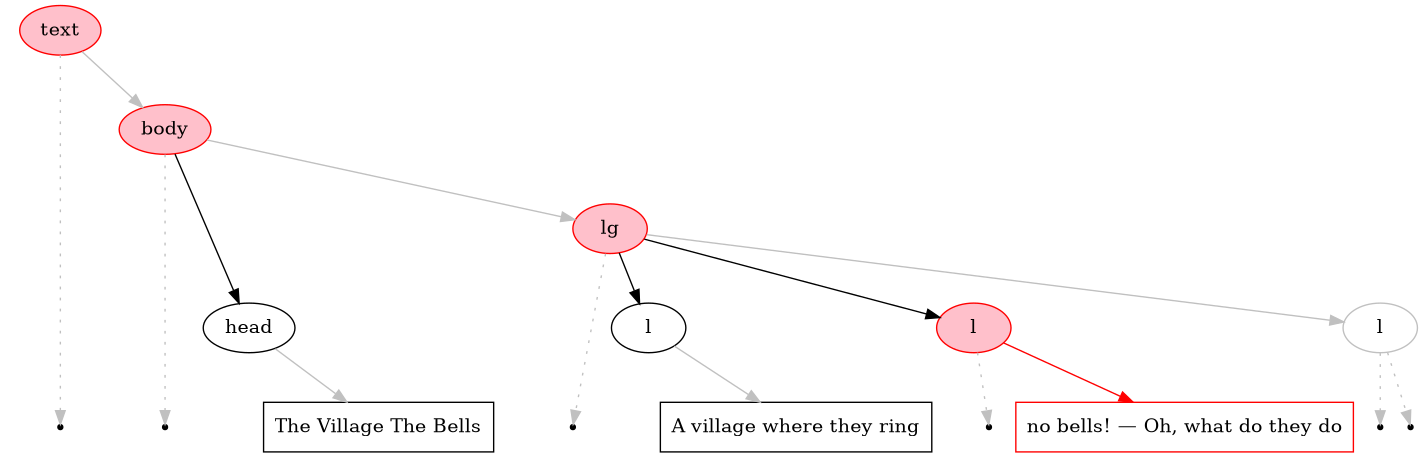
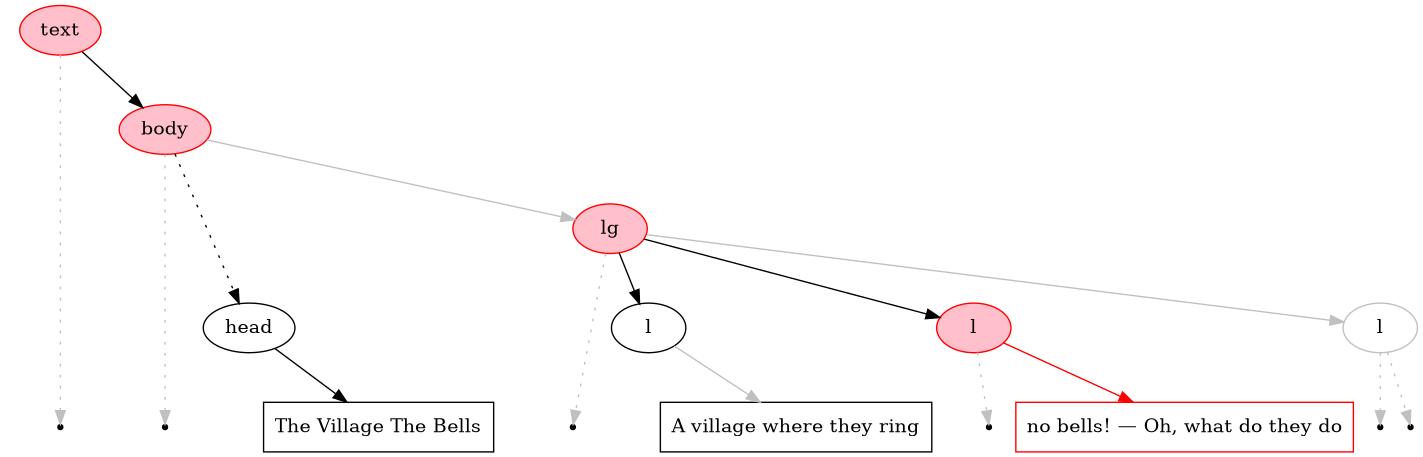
(107, 75) -> (107, 75)
(204, 222) -> (204, 222)
(305, 371) -> (305, 371)
